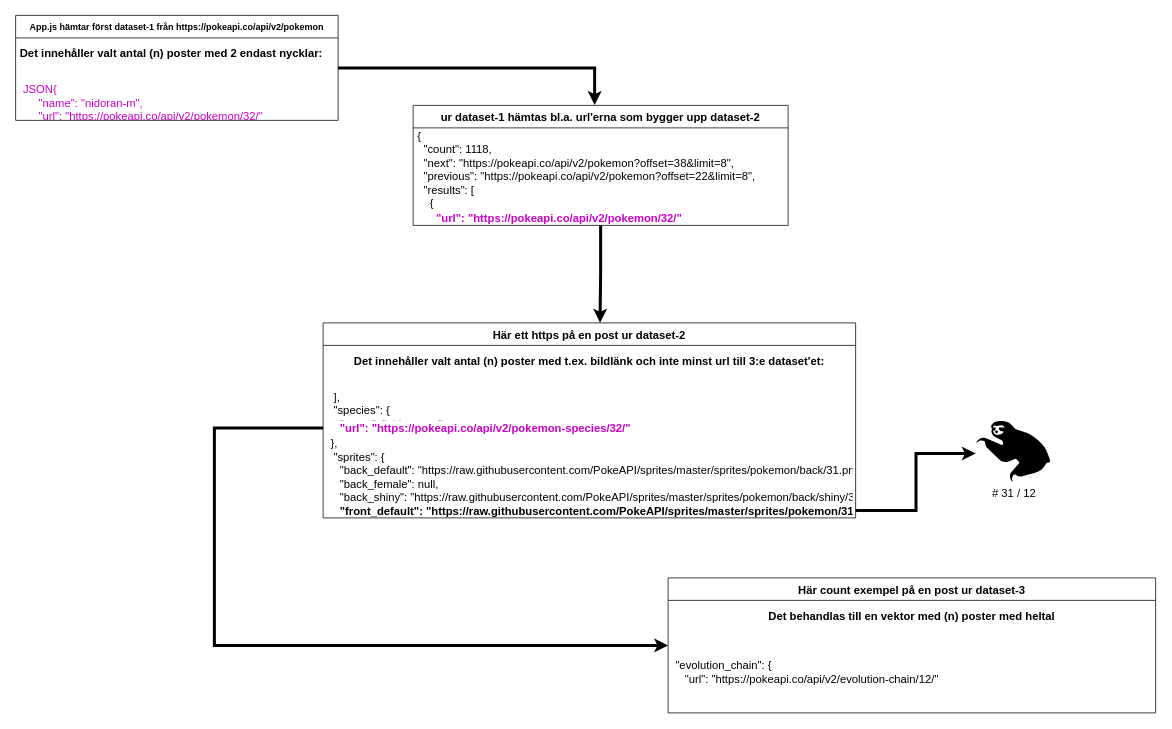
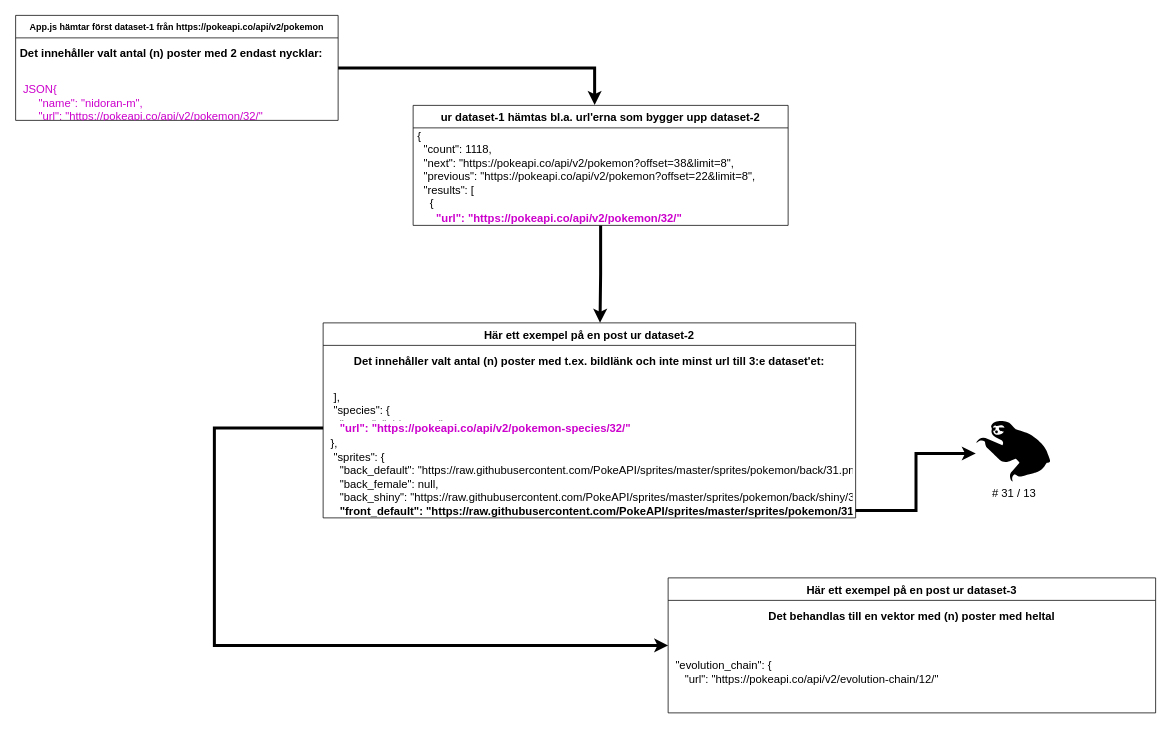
(589, 335) -> (589, 335)
(1014, 494) -> (1014, 494)
(911, 590) -> (911, 590)
